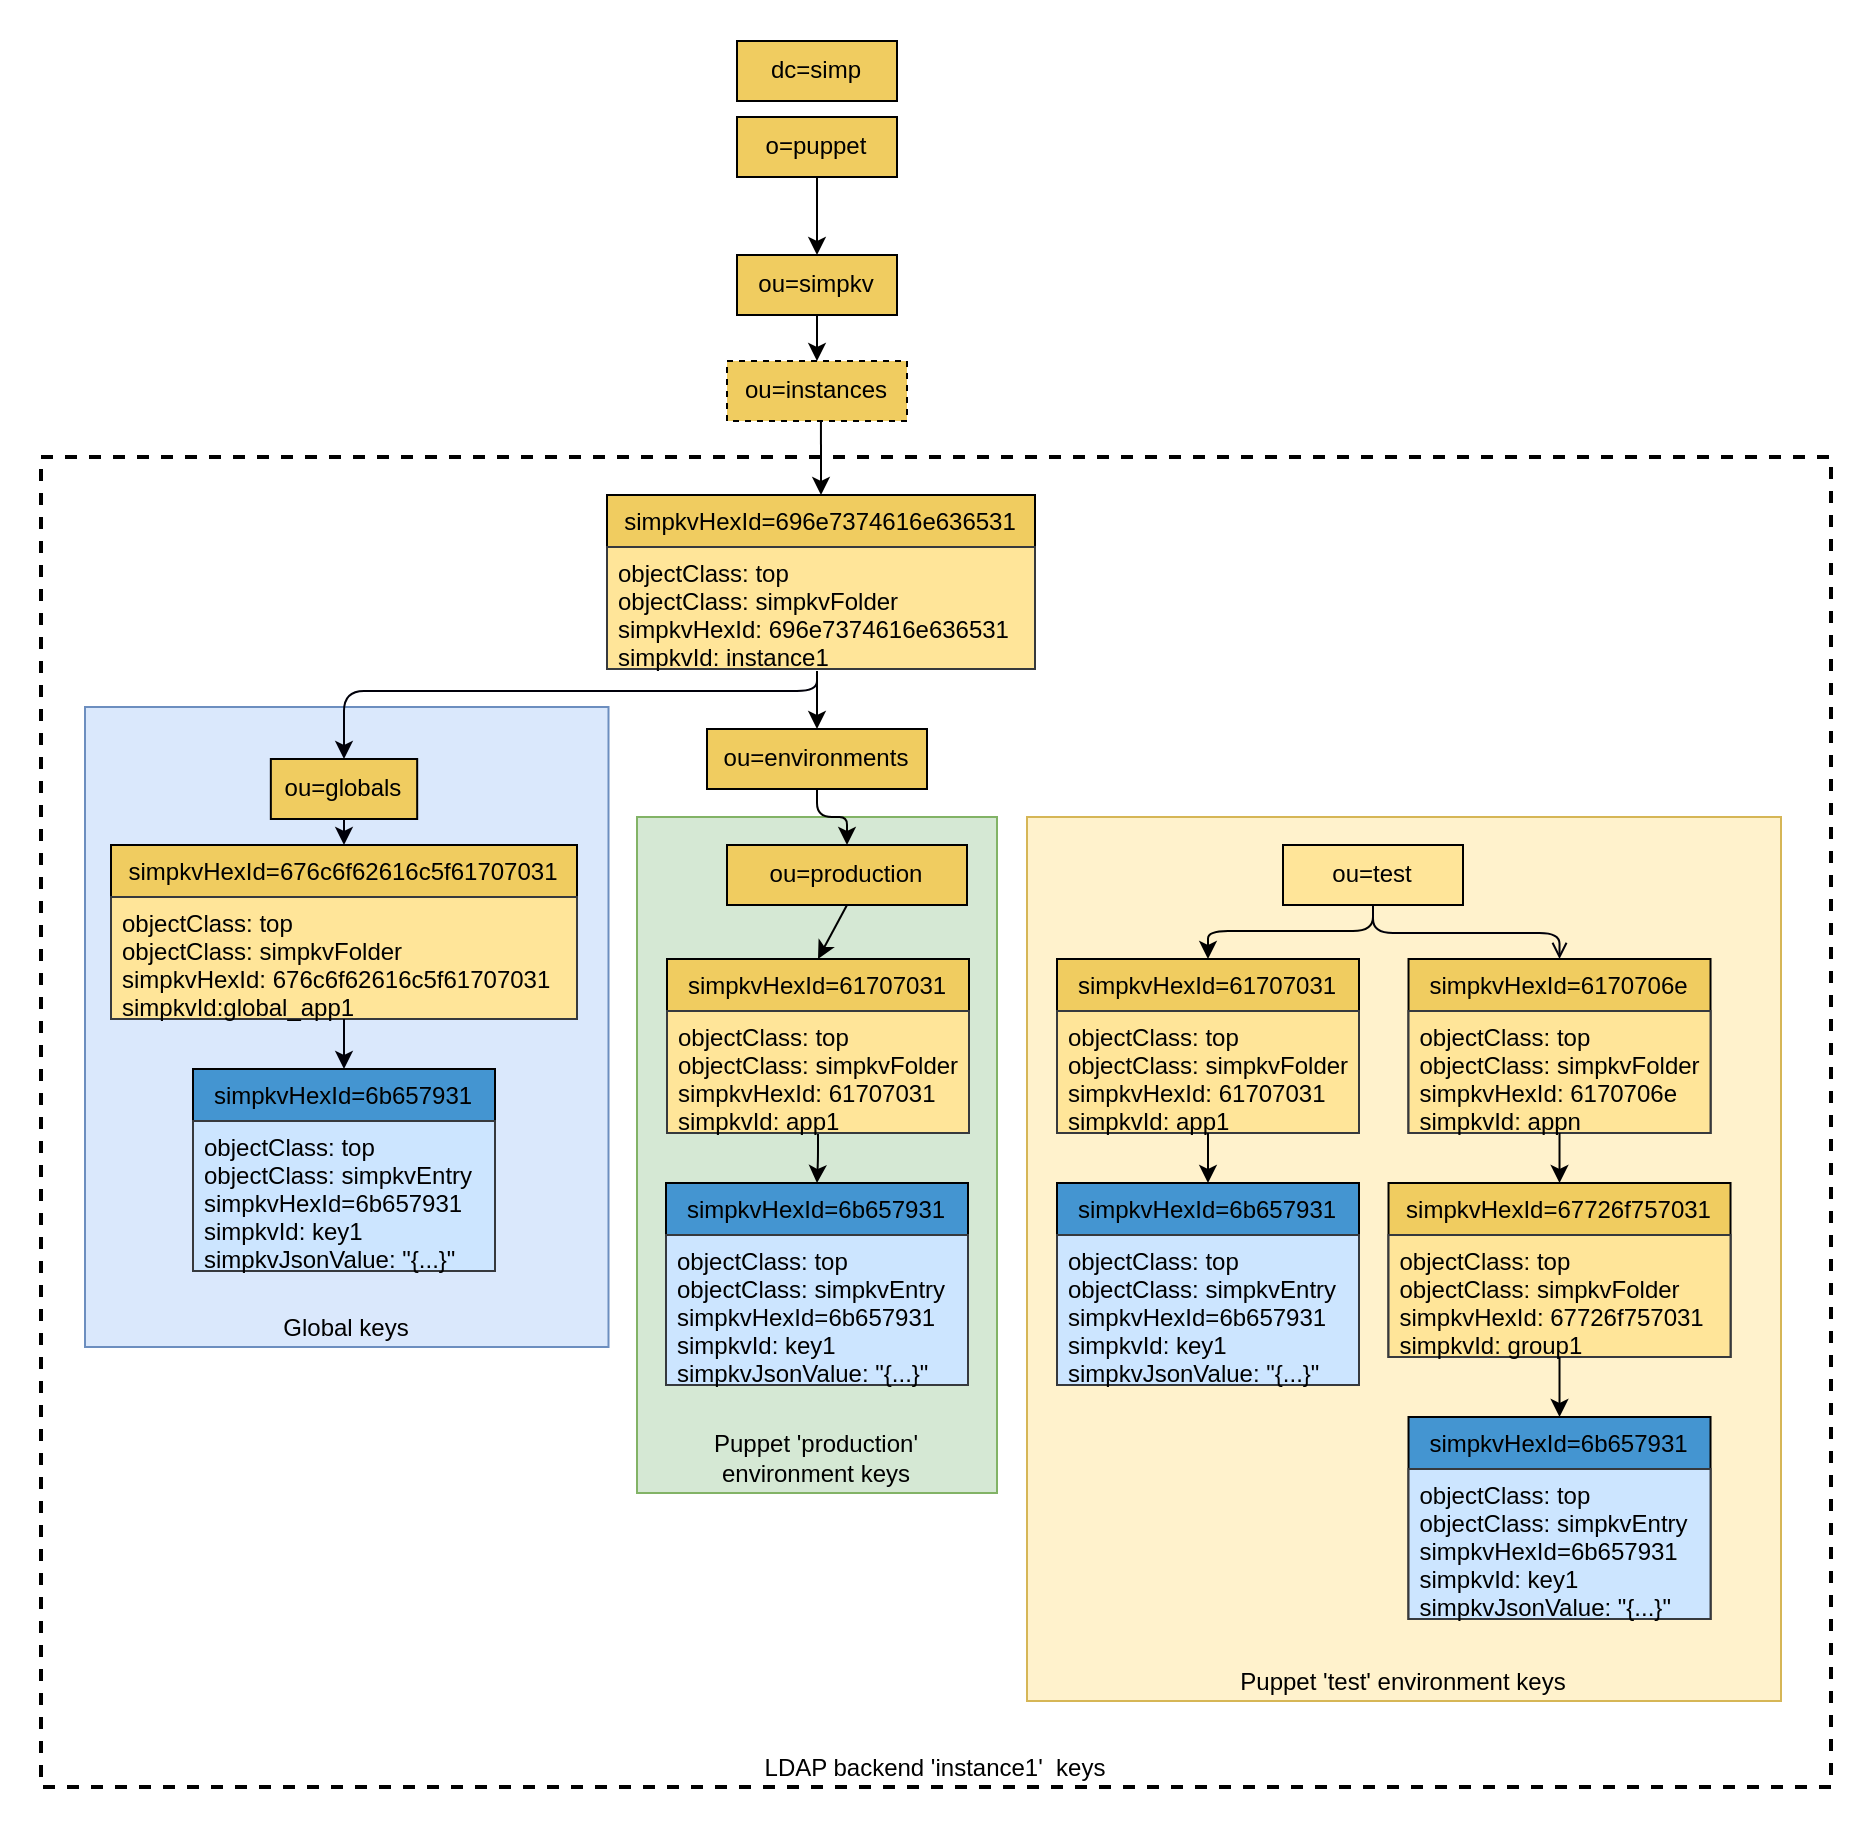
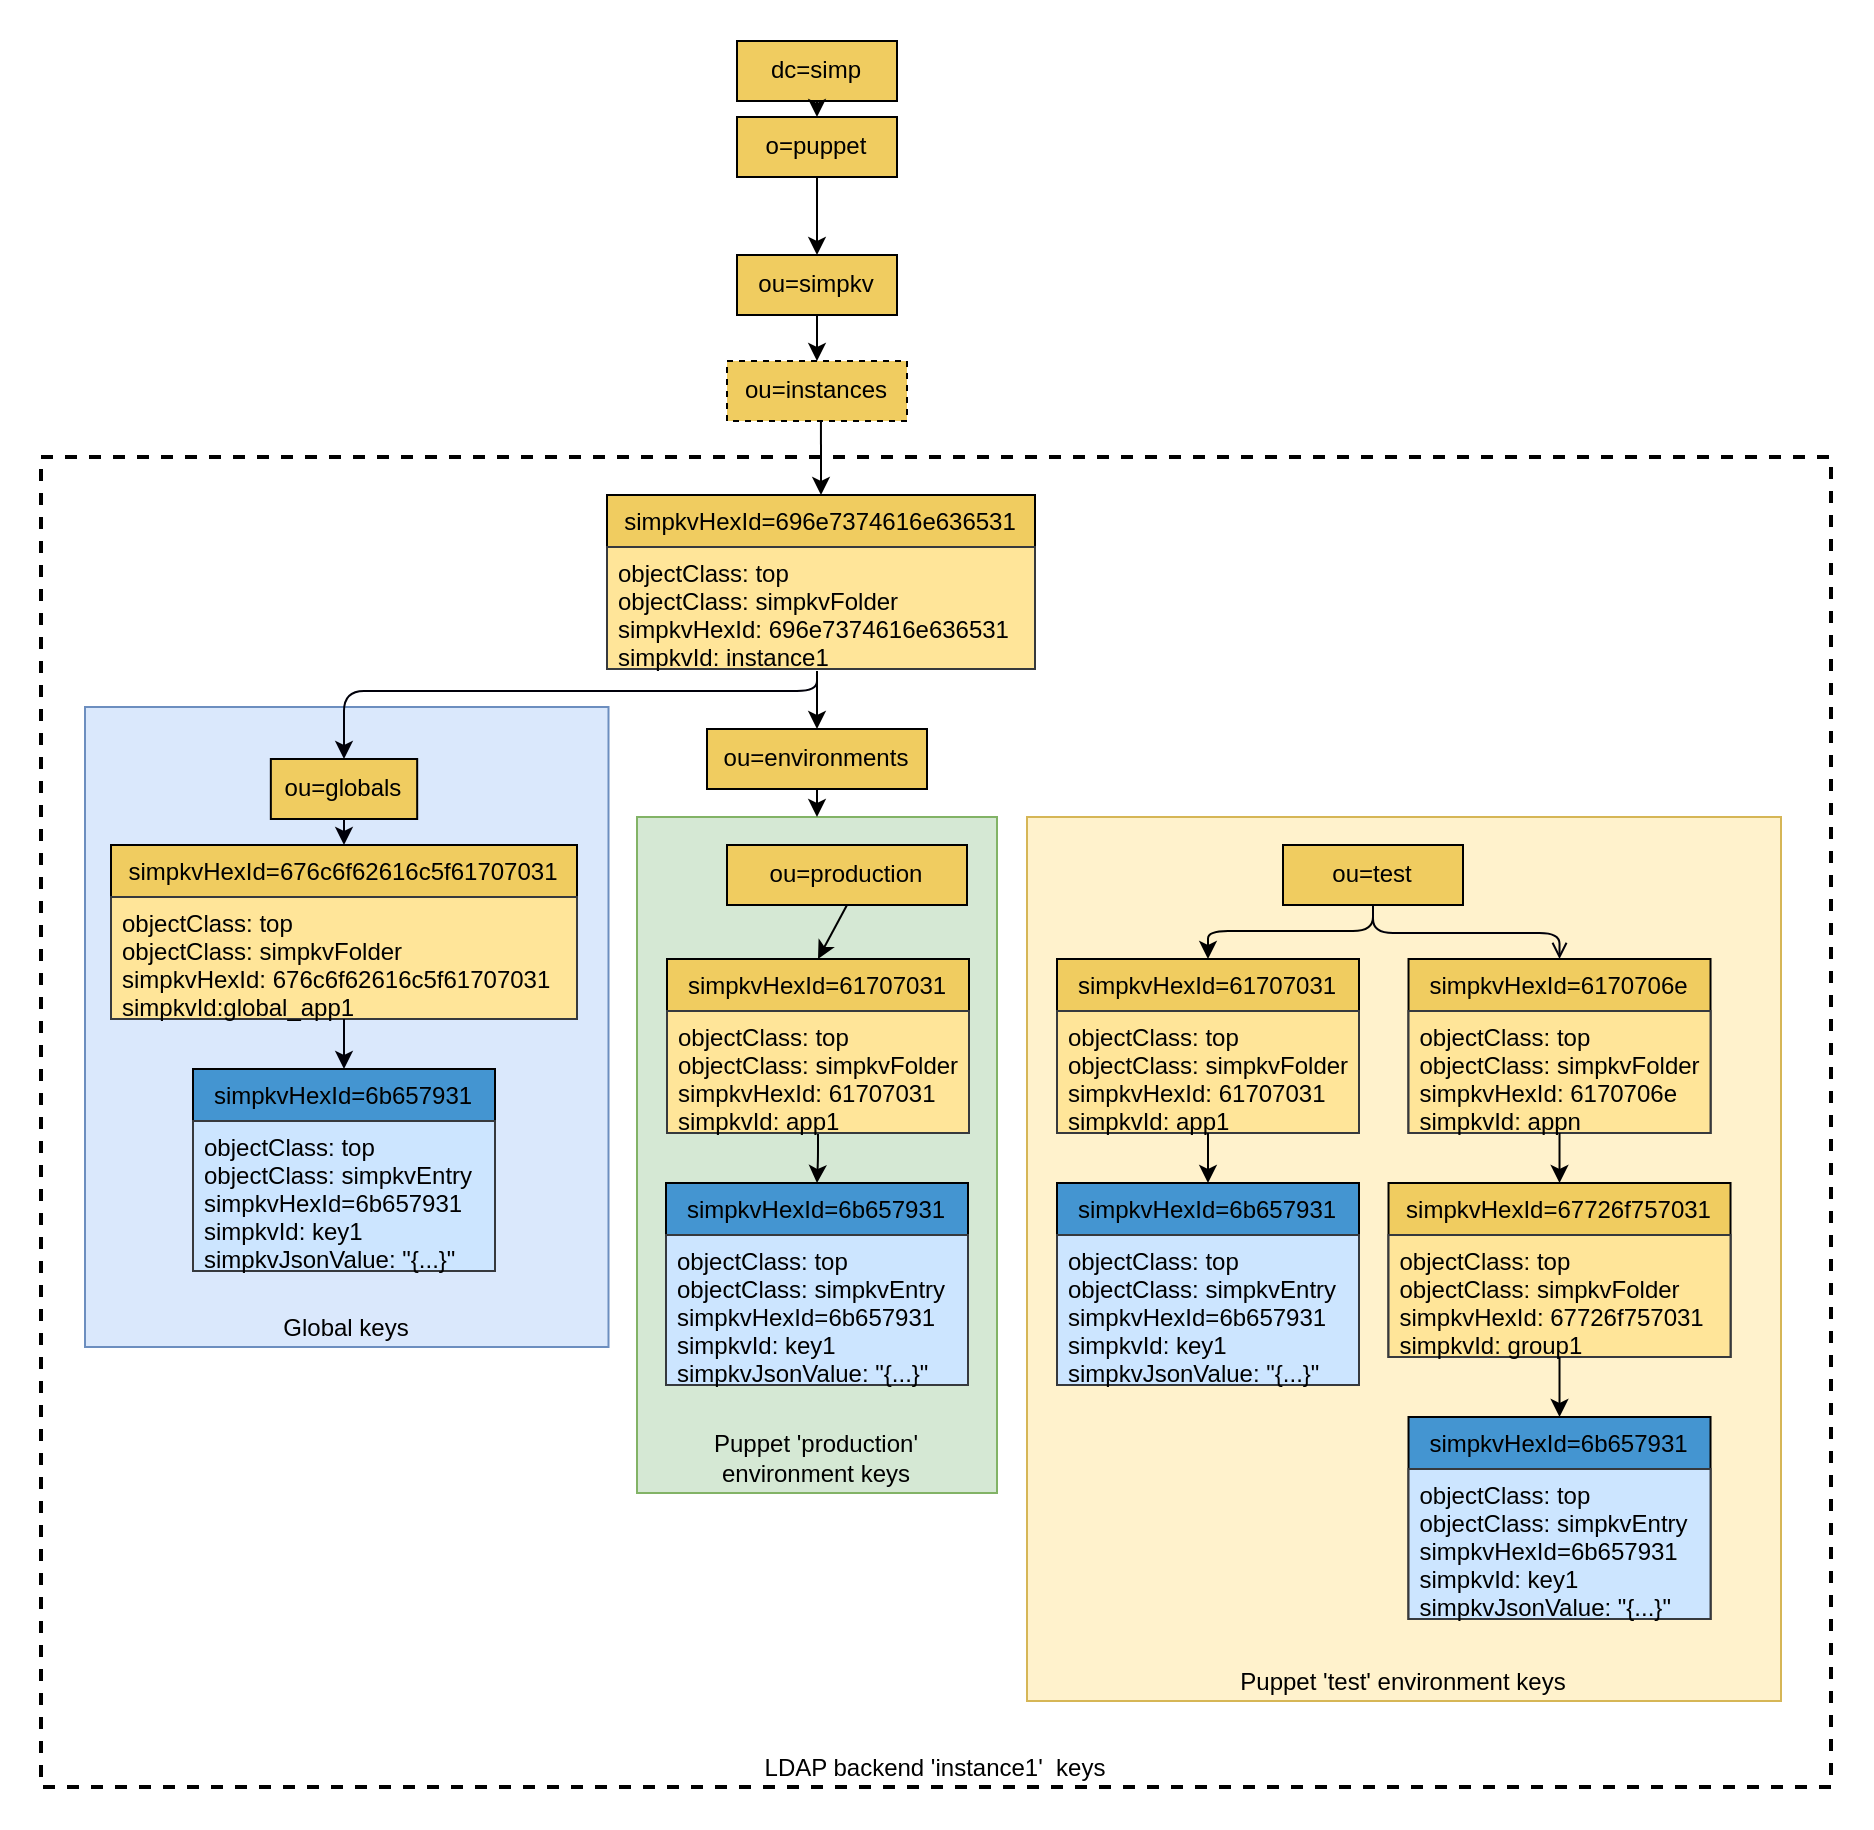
none -> (817, 102)
(832, 817) -> (817, 803)
(1373, 875) -> (1373, 875)
